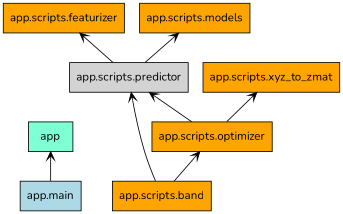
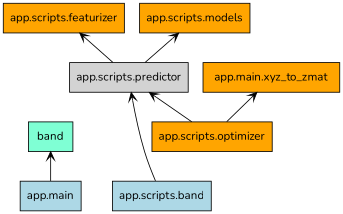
(271, 77) -> (271, 77)
(51, 137) -> (51, 137)
(184, 169) -> none
(162, 196) -> (162, 196)
